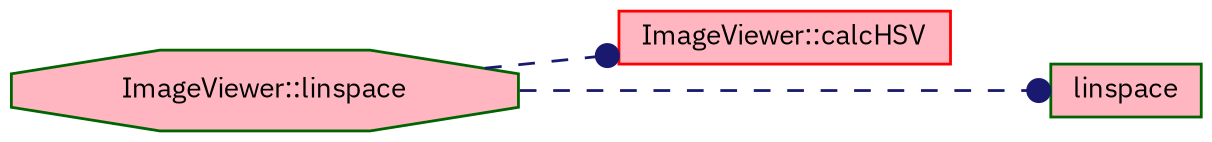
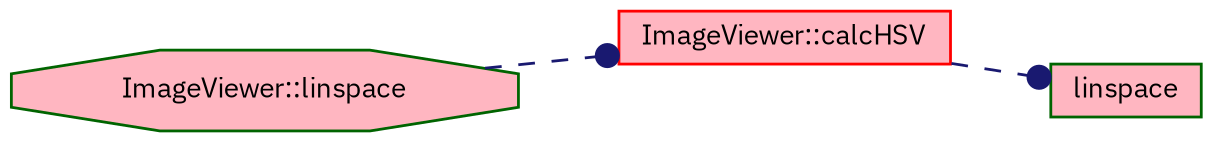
(774, 91) -> (990, 69)
